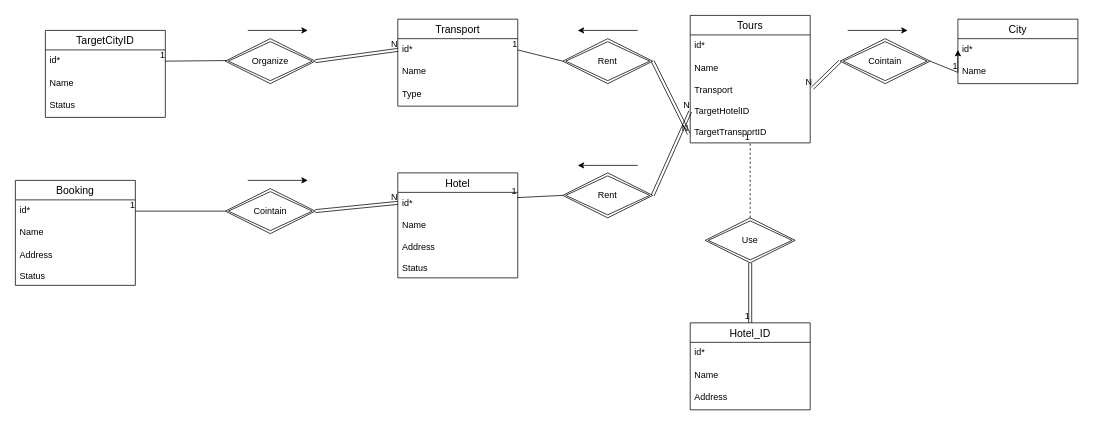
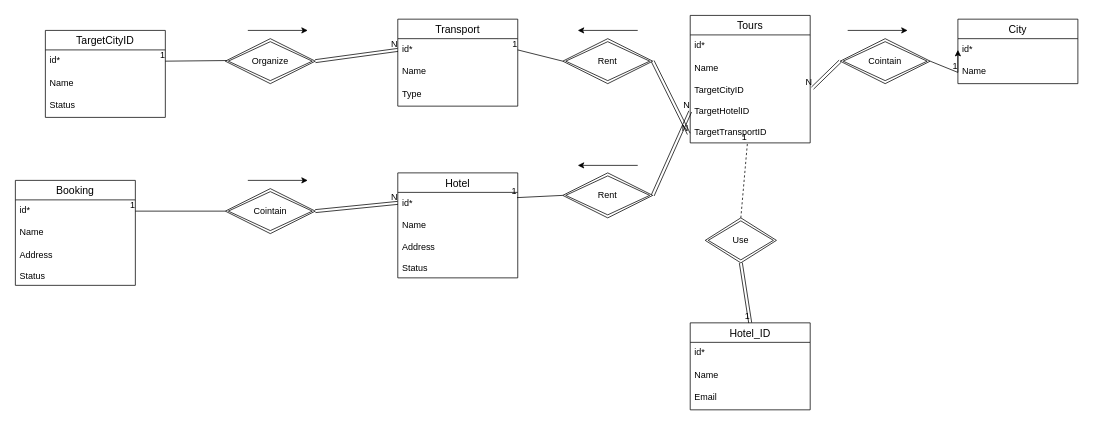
(717, 90) -> (724, 90)
(750, 240) -> (741, 240)
(712, 398) -> (705, 398)
